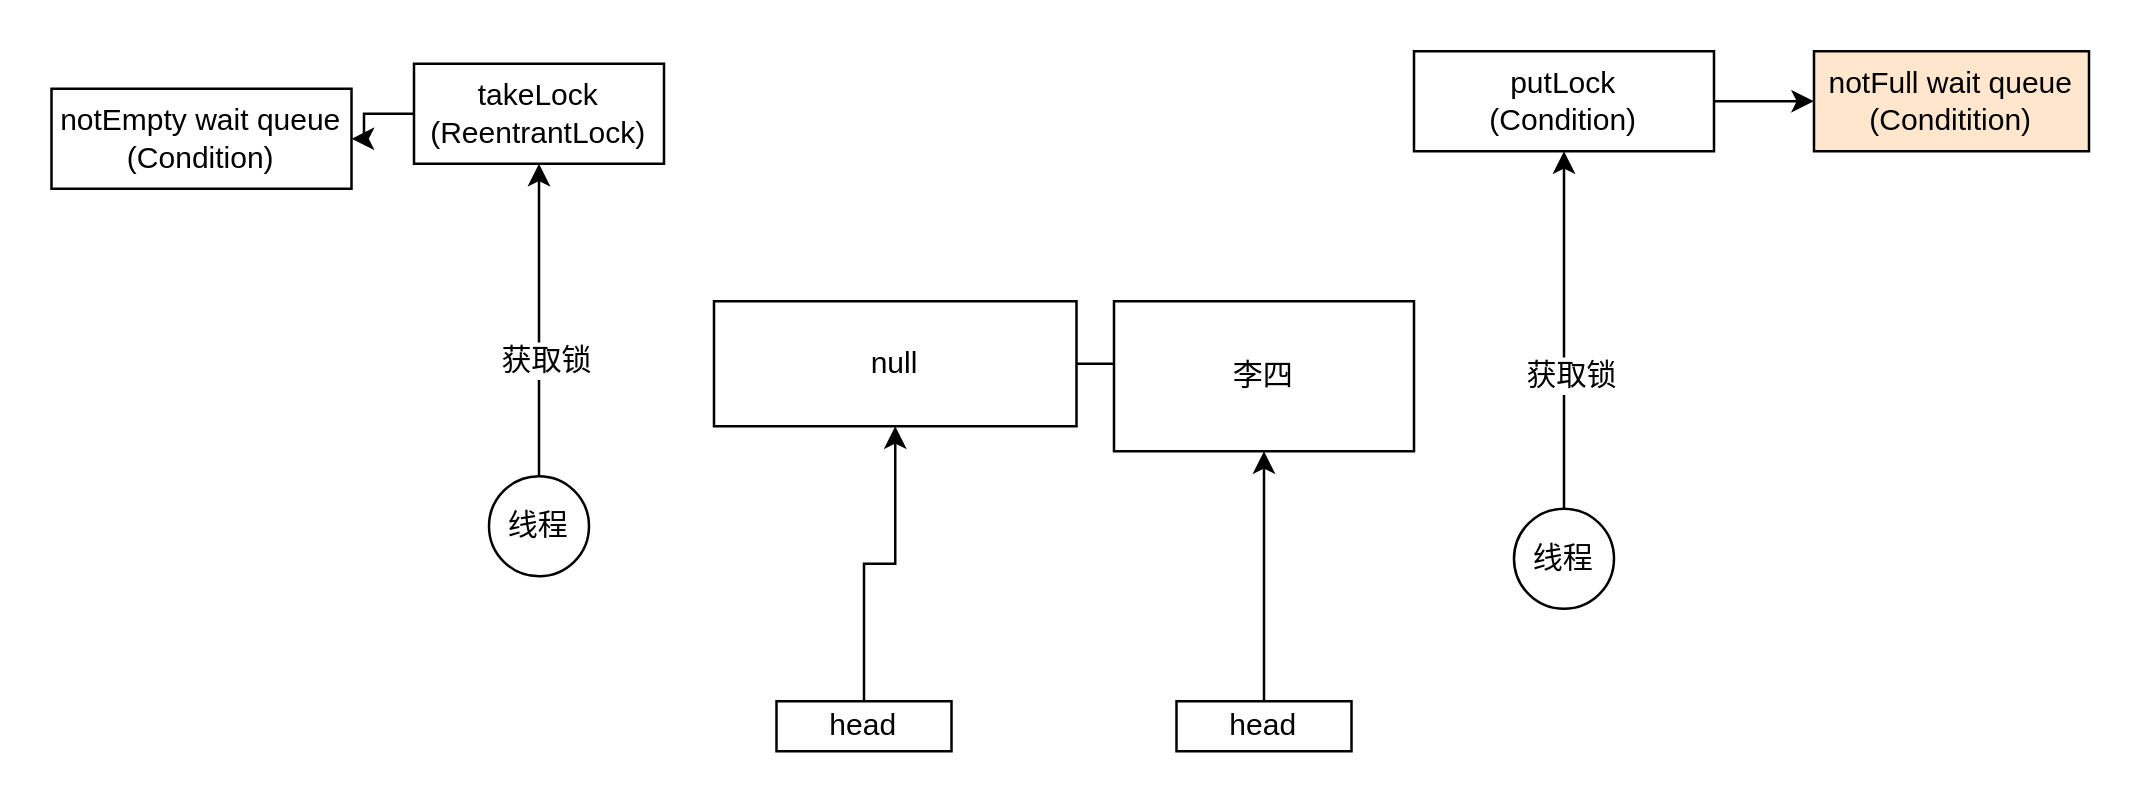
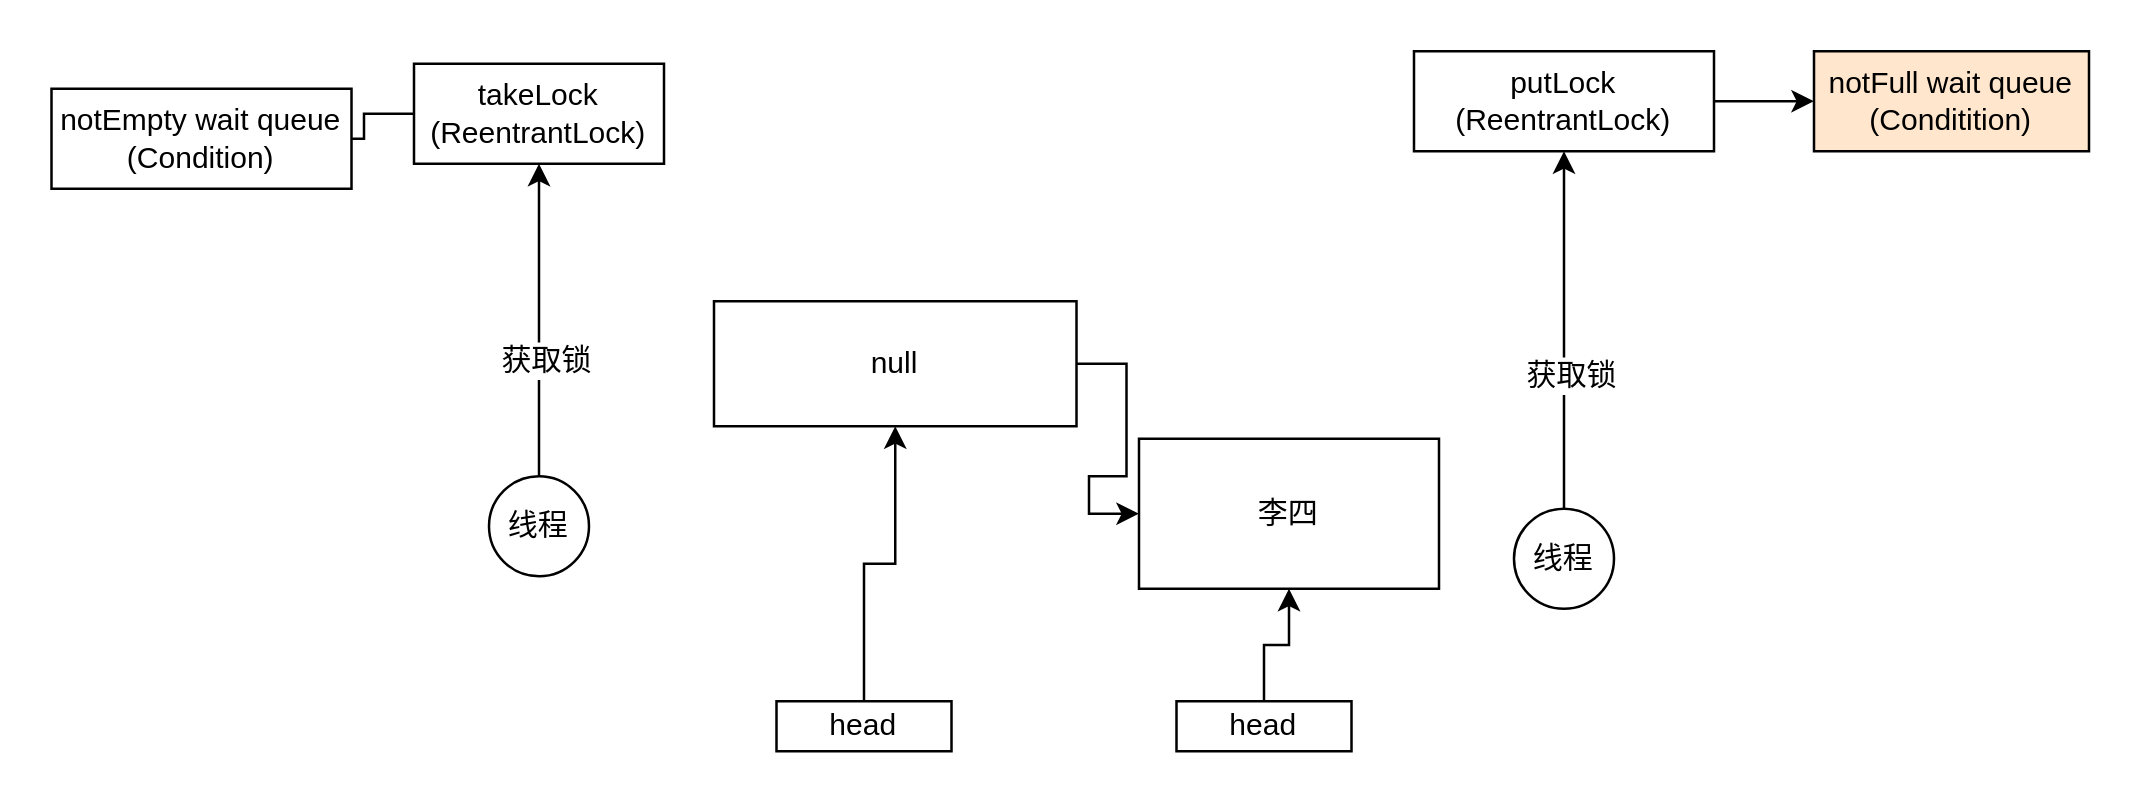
(1564, 101) -> (1564, 101)
(364, 135) -> (364, 139)
(1264, 376) -> (1289, 514)
